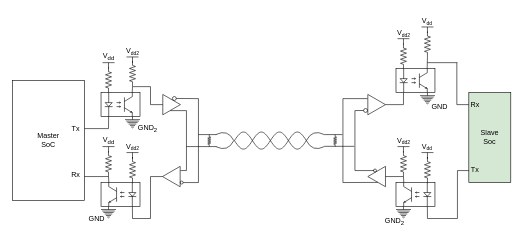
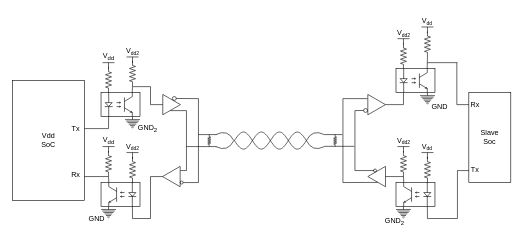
(490, 138) -> (490, 138)
(48, 141) -> (48, 141)
